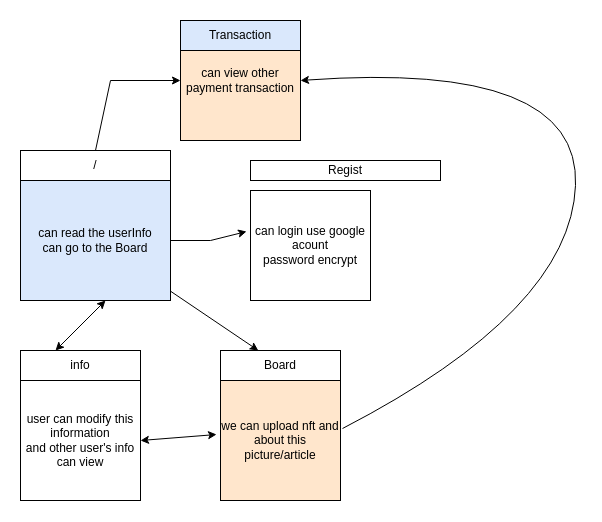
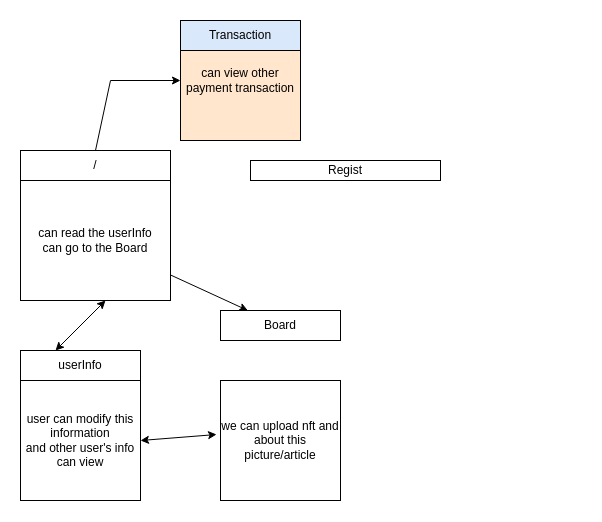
(574, 199) -> none
(96, 241) -> (96, 241)
(206, 241) -> none
(311, 246) -> none
(81, 366) -> (81, 366)
(281, 366) -> (281, 326)
(281, 441) -> (281, 441)
